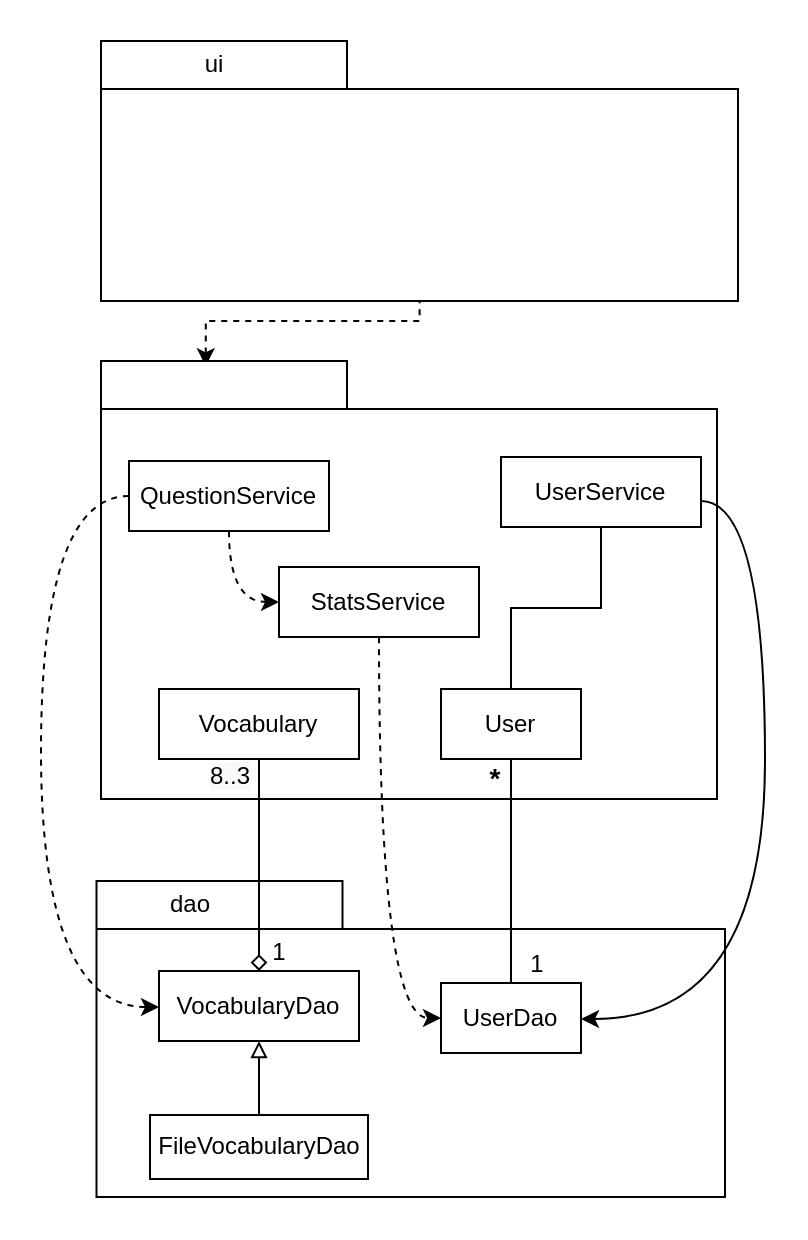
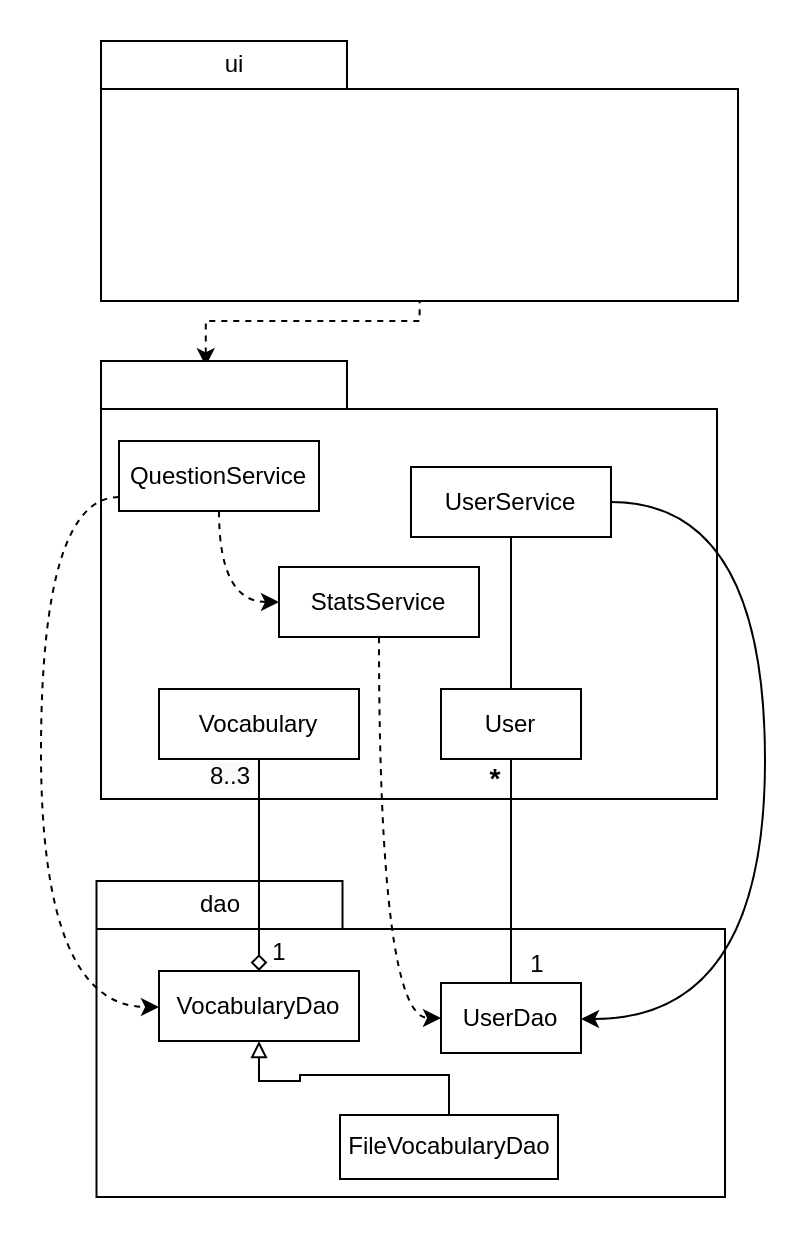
(215, 65) -> (235, 65)
(601, 492) -> (511, 502)
(229, 496) -> (219, 476)
(191, 905) -> (221, 905)
(259, 1147) -> (449, 1147)
